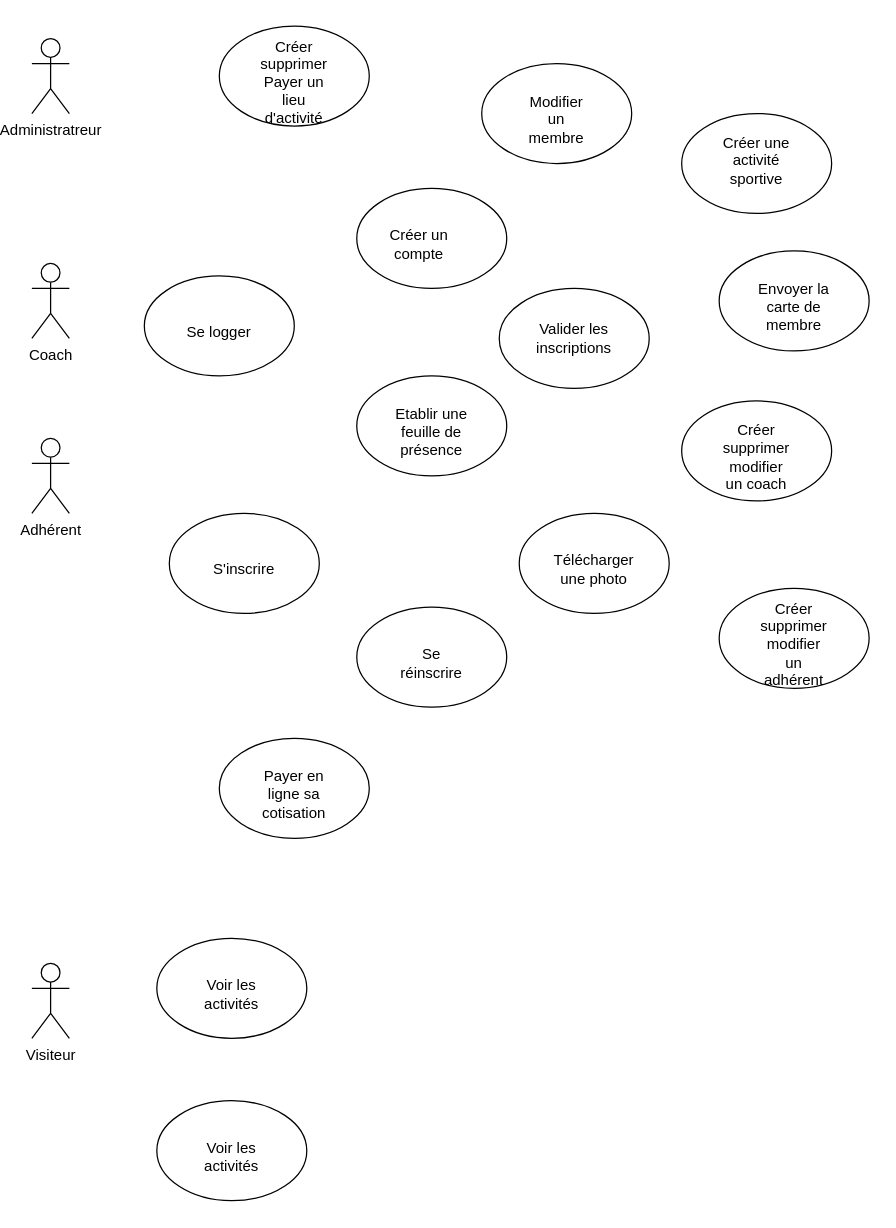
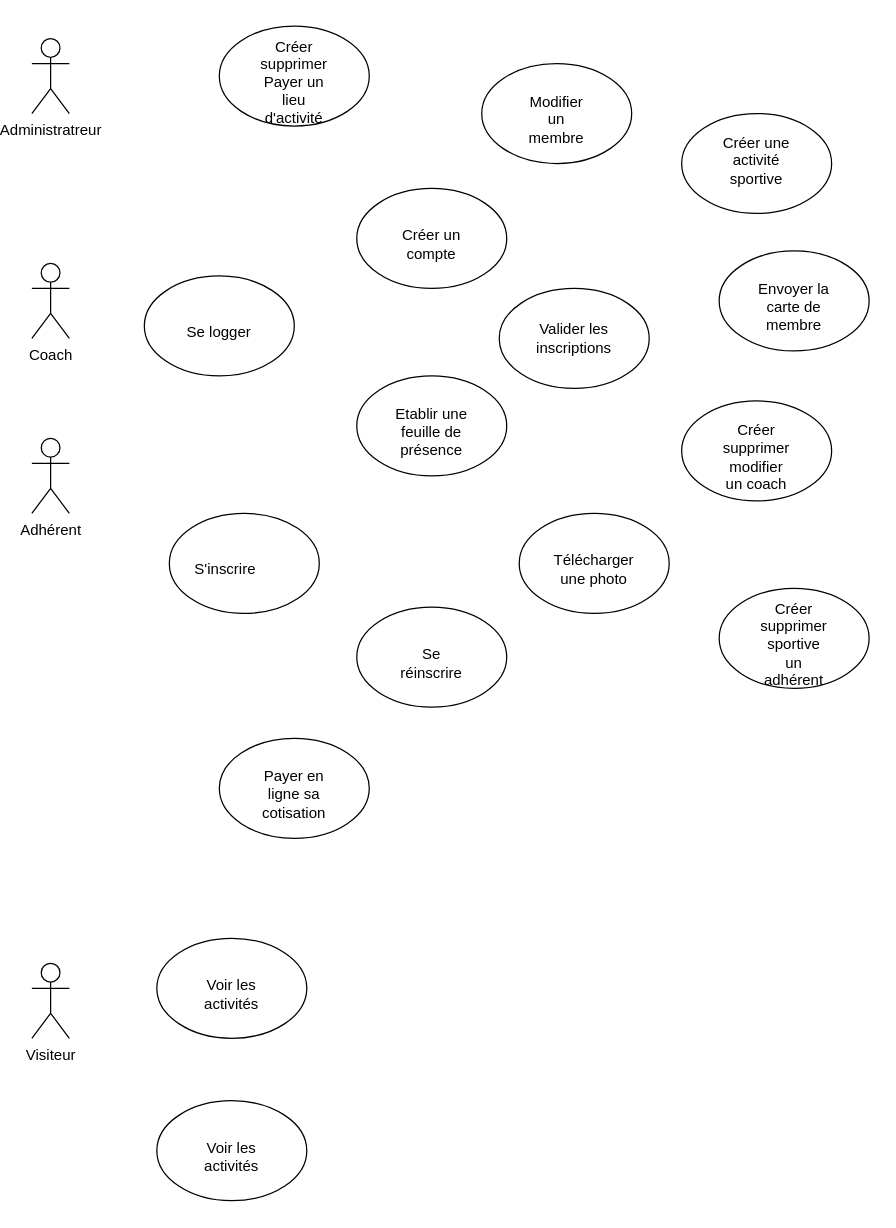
(419, 244) -> (432, 244)
(244, 569) -> (226, 569)
(794, 644) -> (794, 644)
